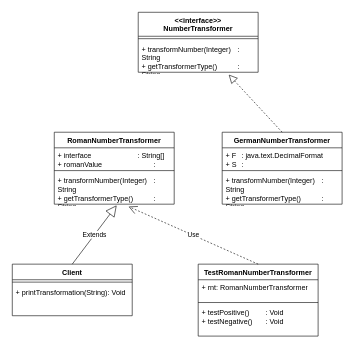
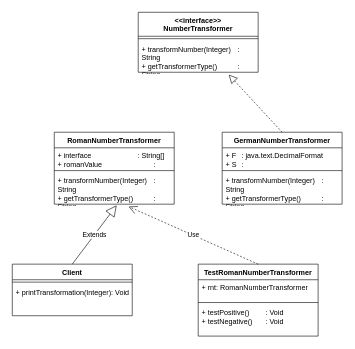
(73, 298) -> (73, 298)
